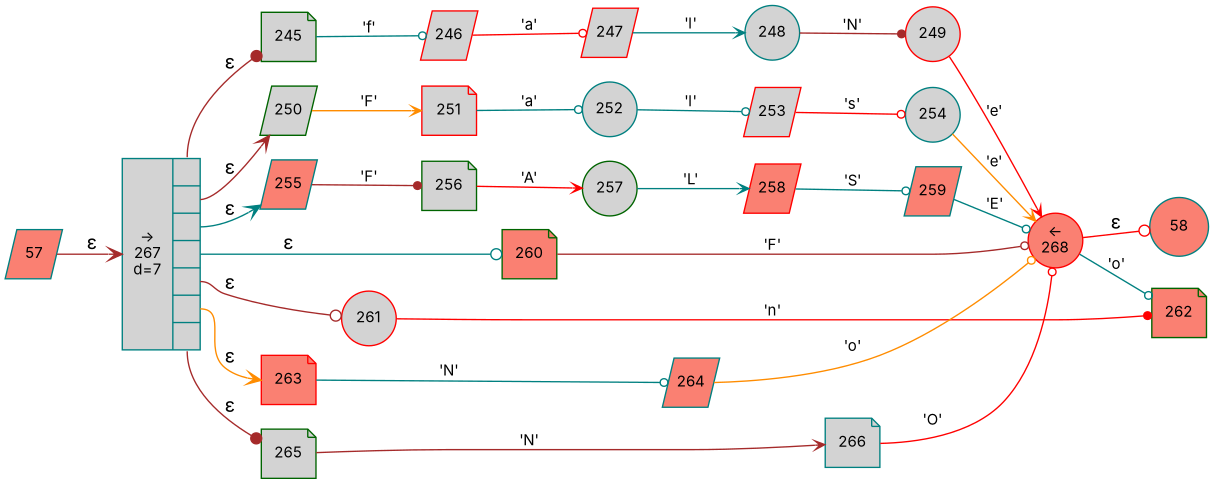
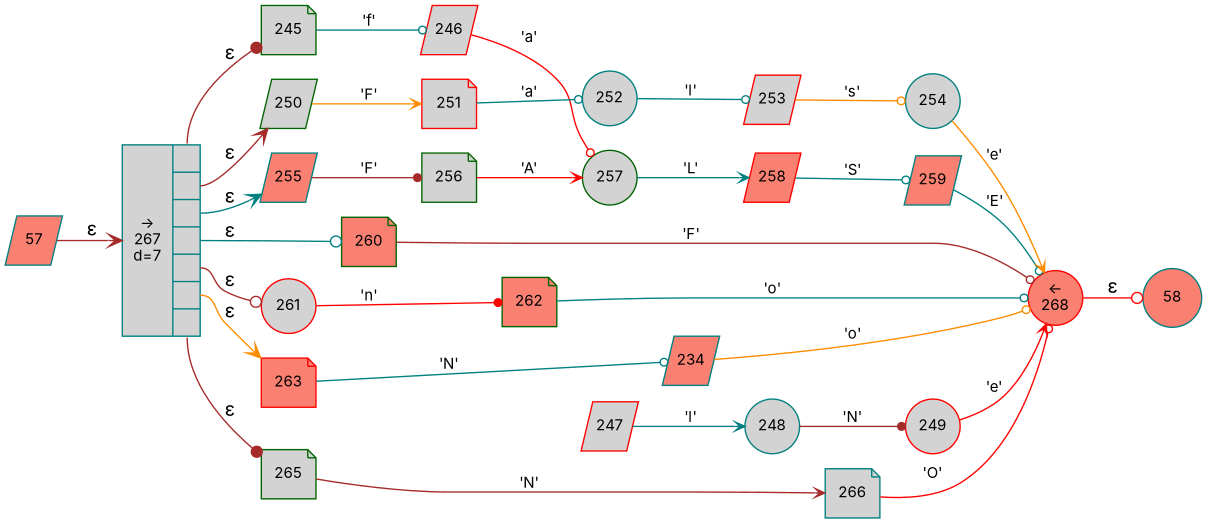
(526, 34) -> (549, 73)
(846, 113) -> (846, 100)
(1112, 274) -> (789, 298)
(691, 383) -> (691, 361)
